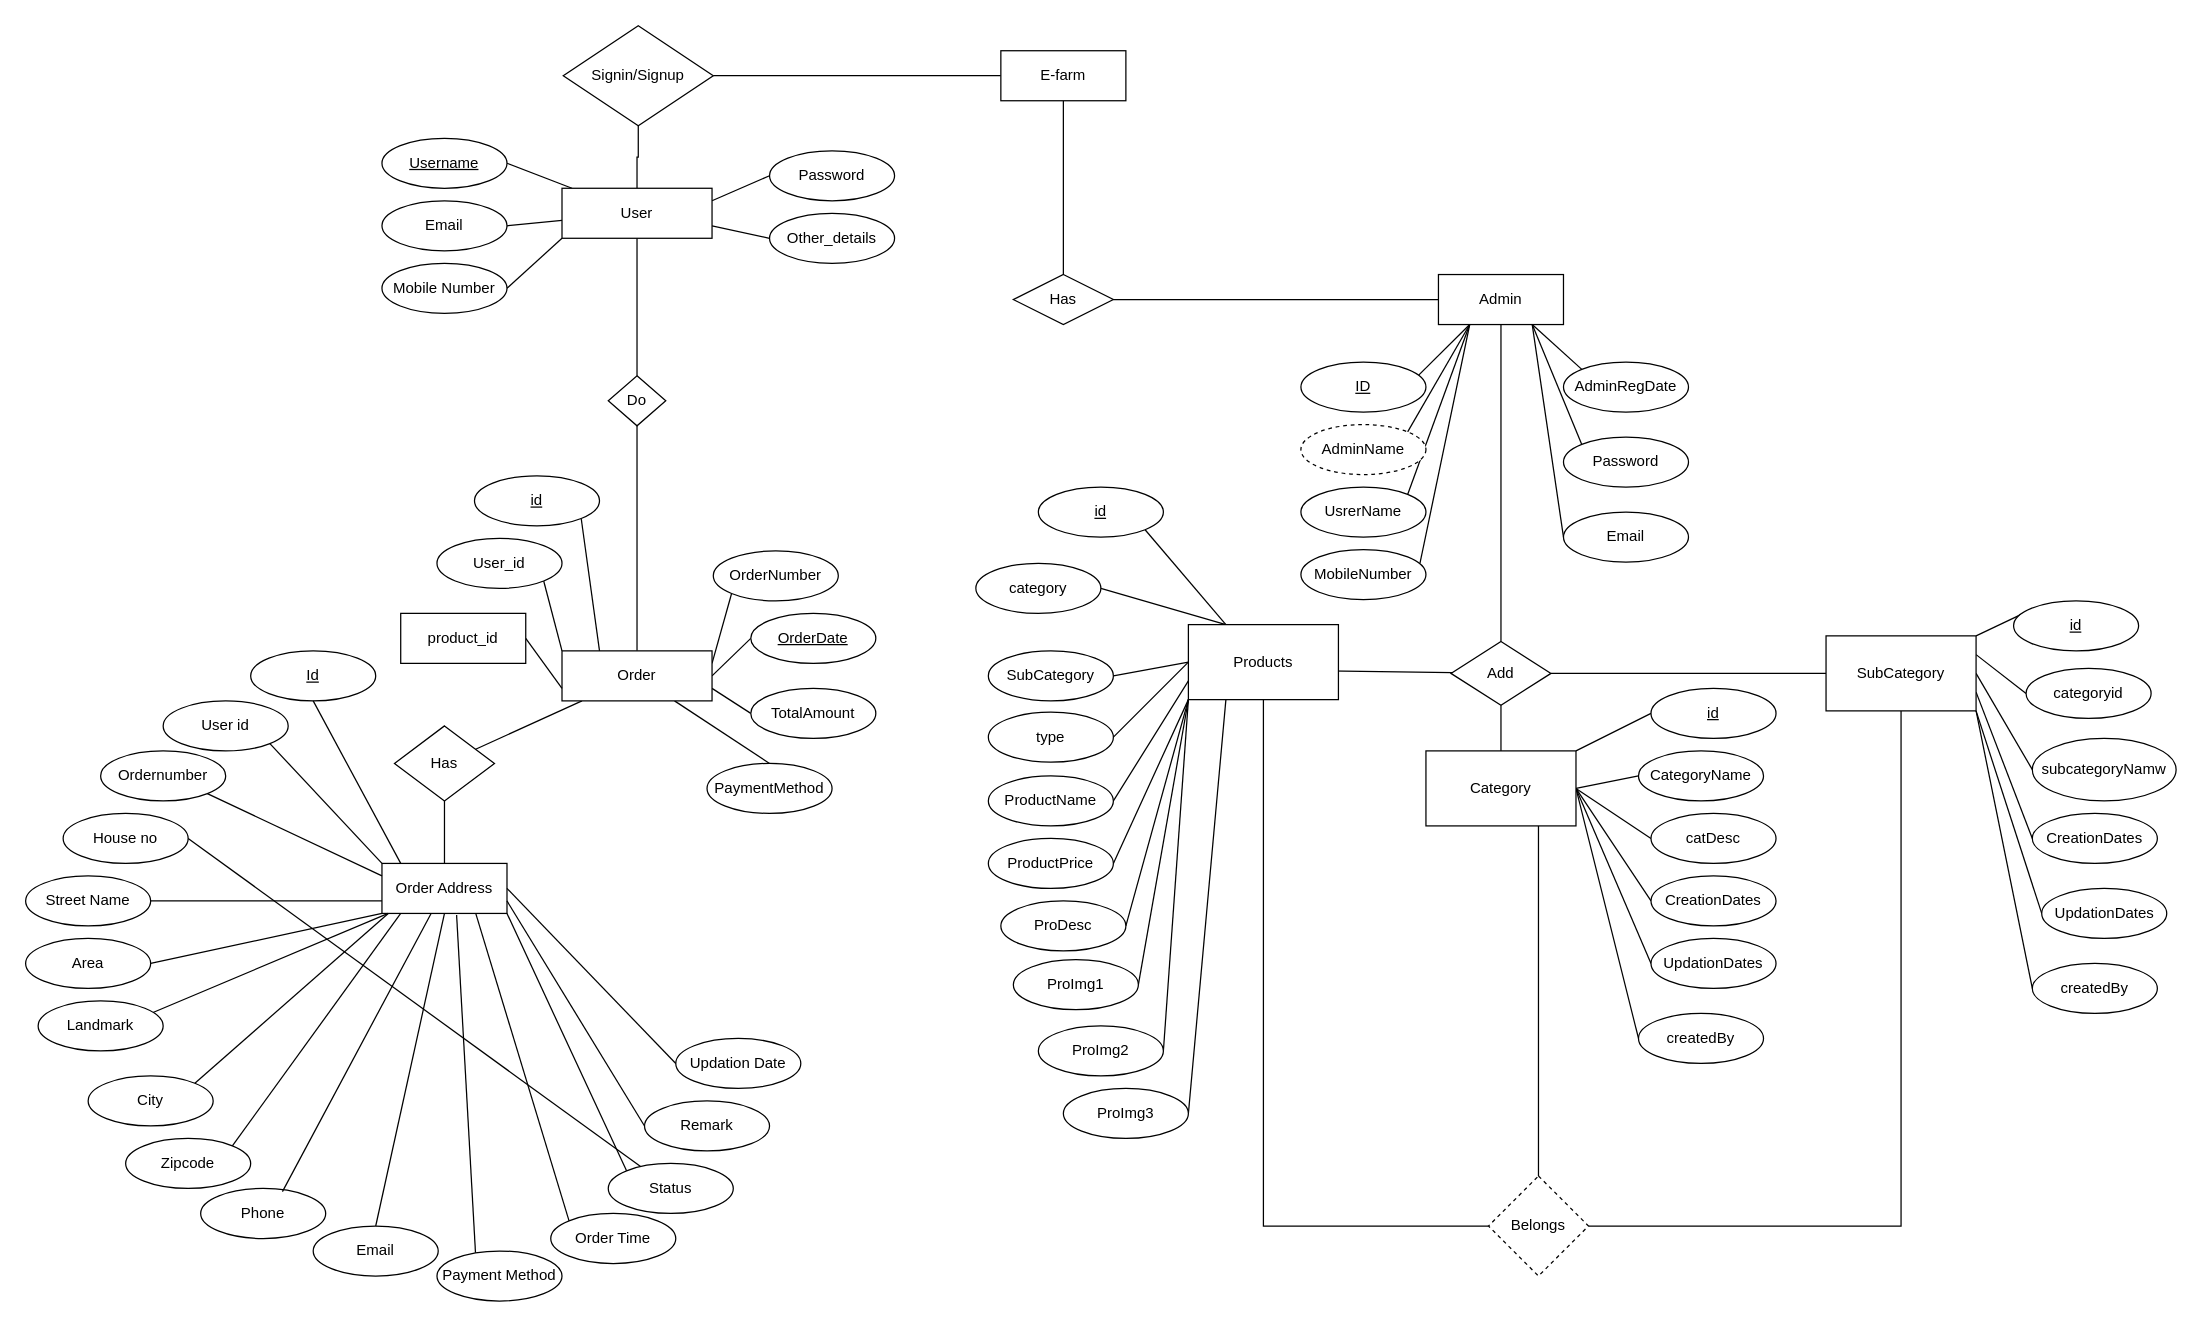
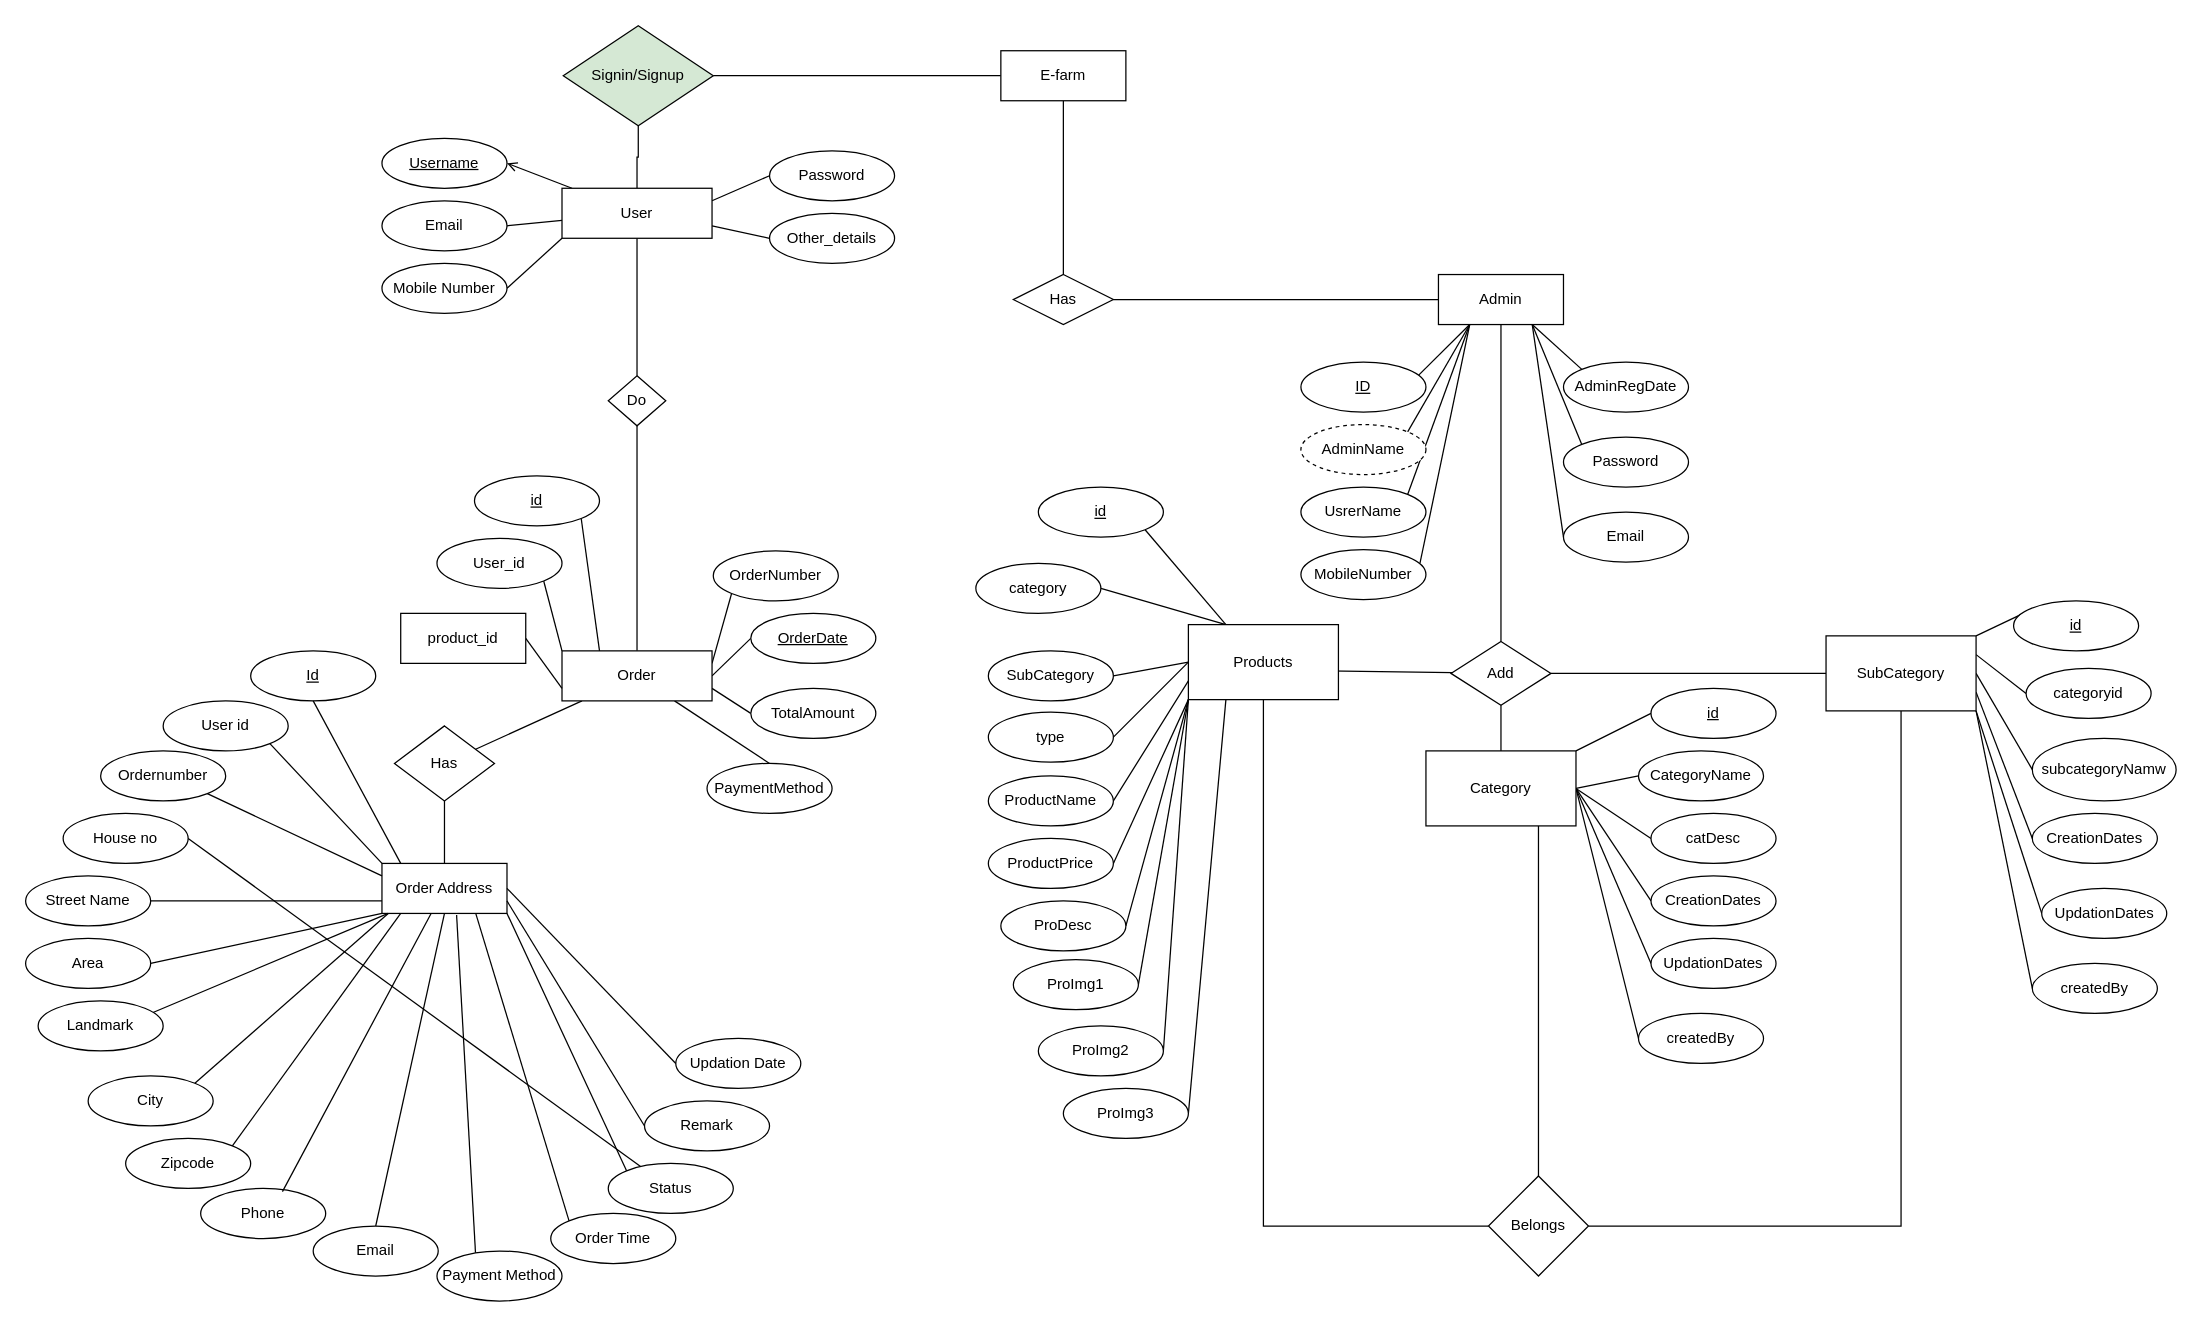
(638, 76) -> (638, 76)
(512, 165) -> (512, 165)
(1538, 1226) -> (1538, 1226)
